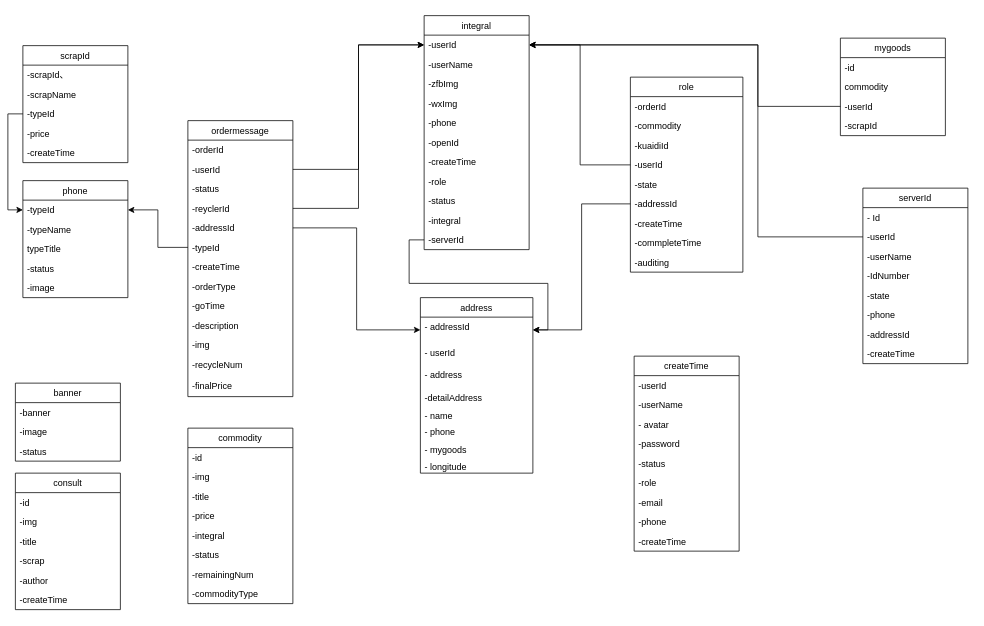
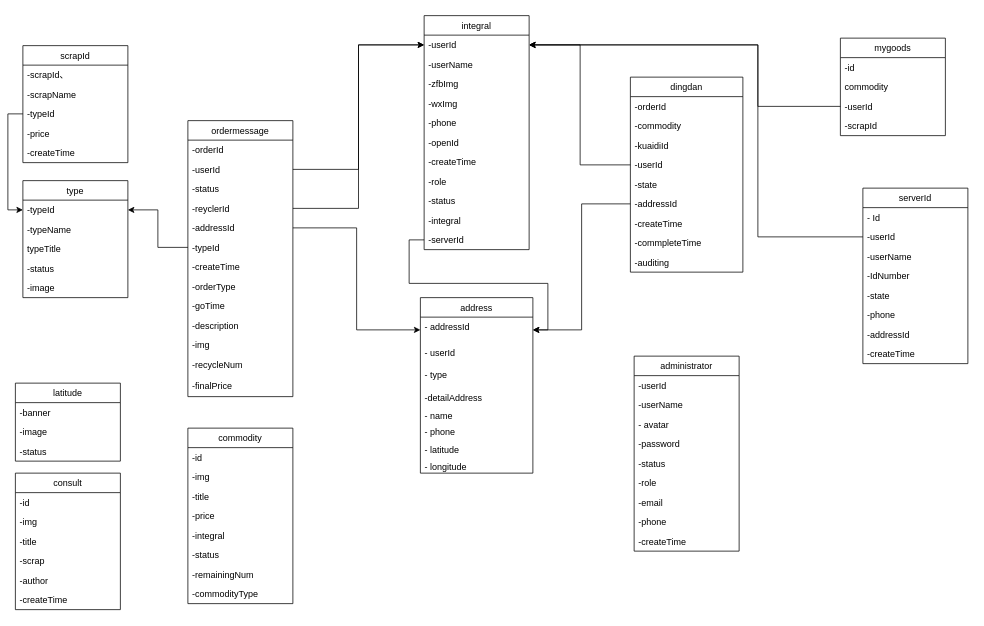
(686, 87) -> (686, 87)
(75, 191) -> (75, 191)
(686, 366) -> (686, 366)
(446, 375) -> (438, 375)
(68, 393) -> (68, 393)
(446, 450) -> (446, 450)
